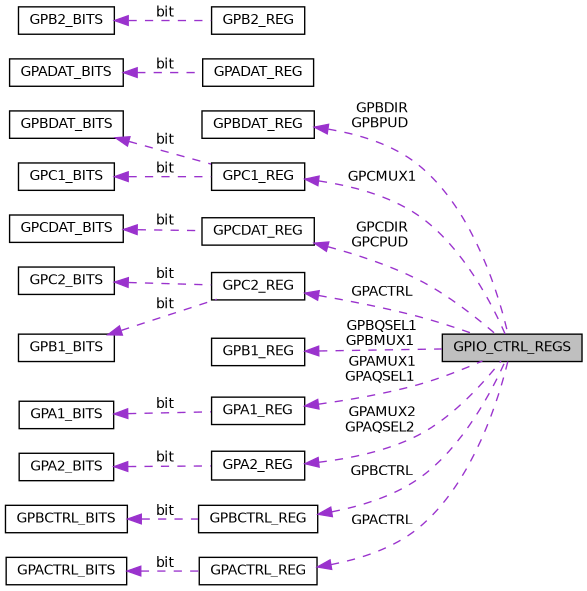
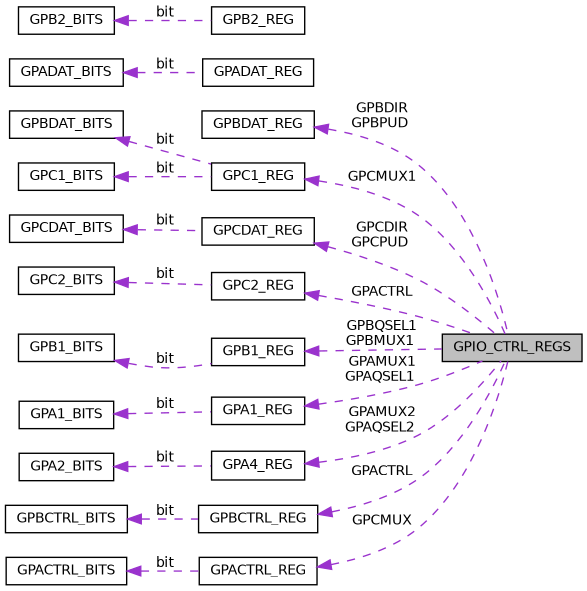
(169, 315) -> (170, 368)
(258, 466) -> (258, 466)
(380, 472) -> (380, 472)
(380, 521) -> (380, 521)
